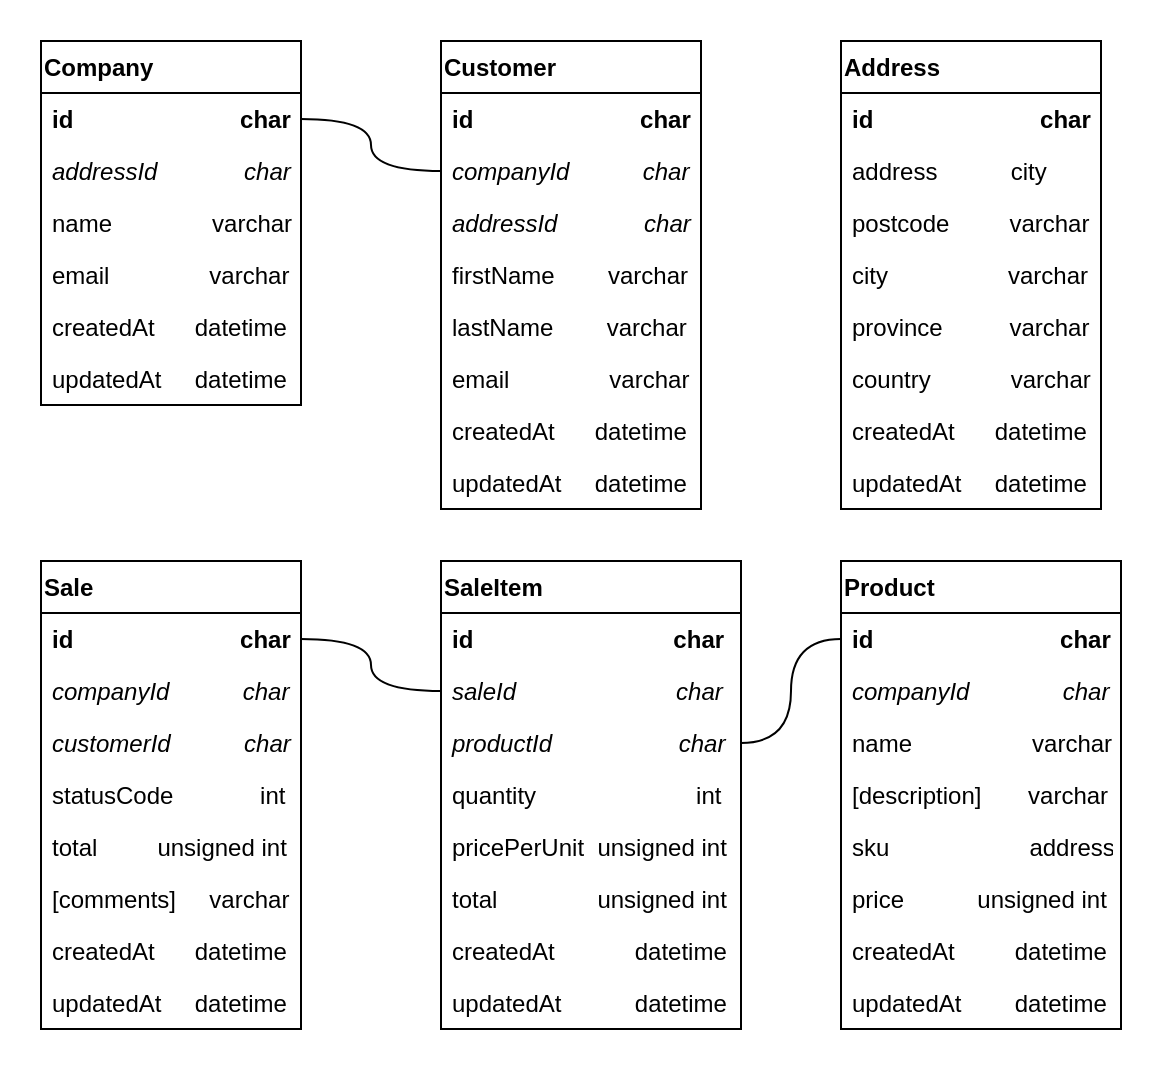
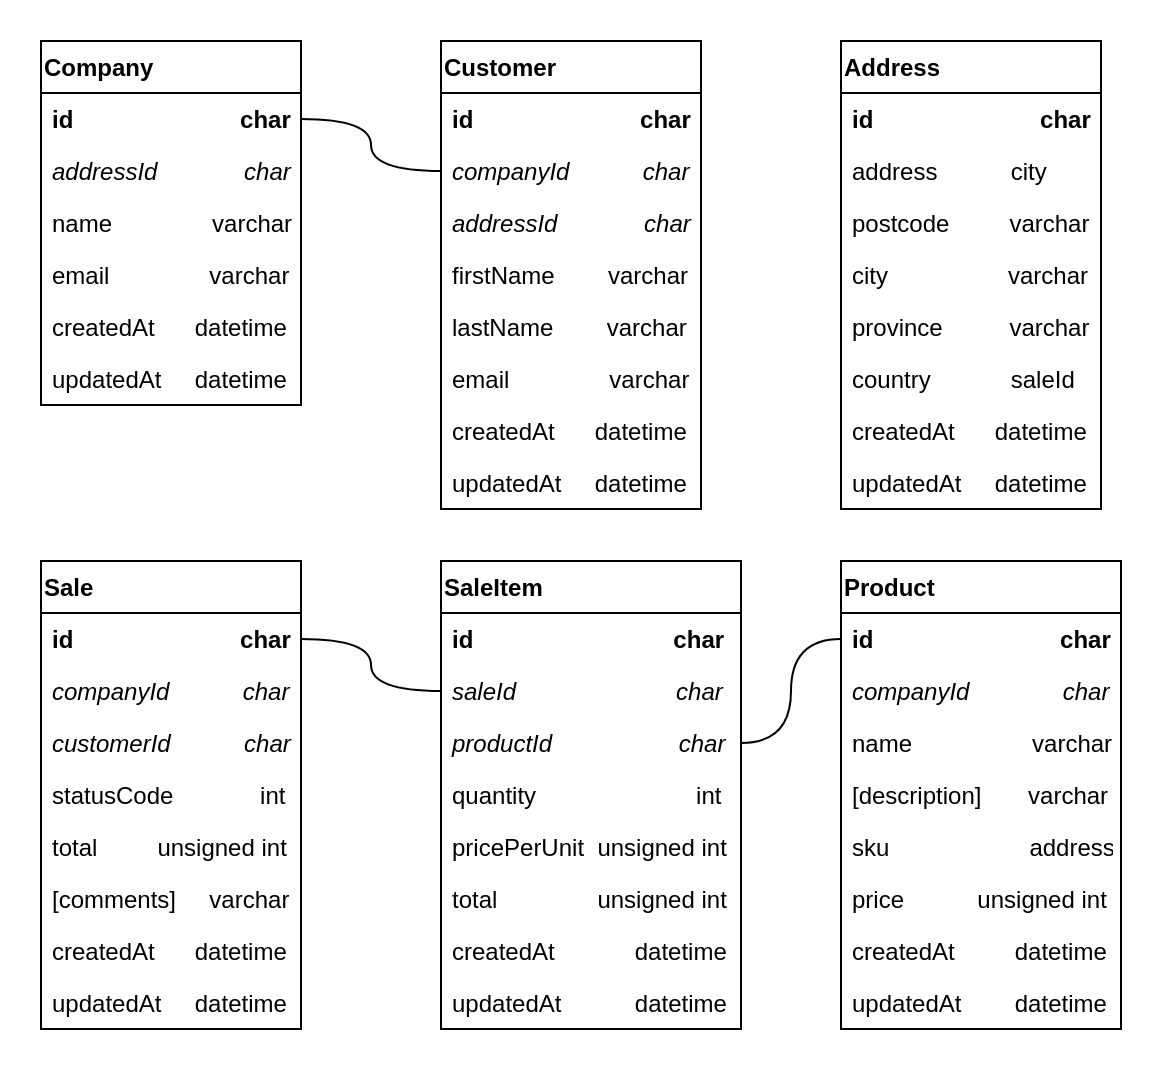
(1008, 380) -> (998, 380)
